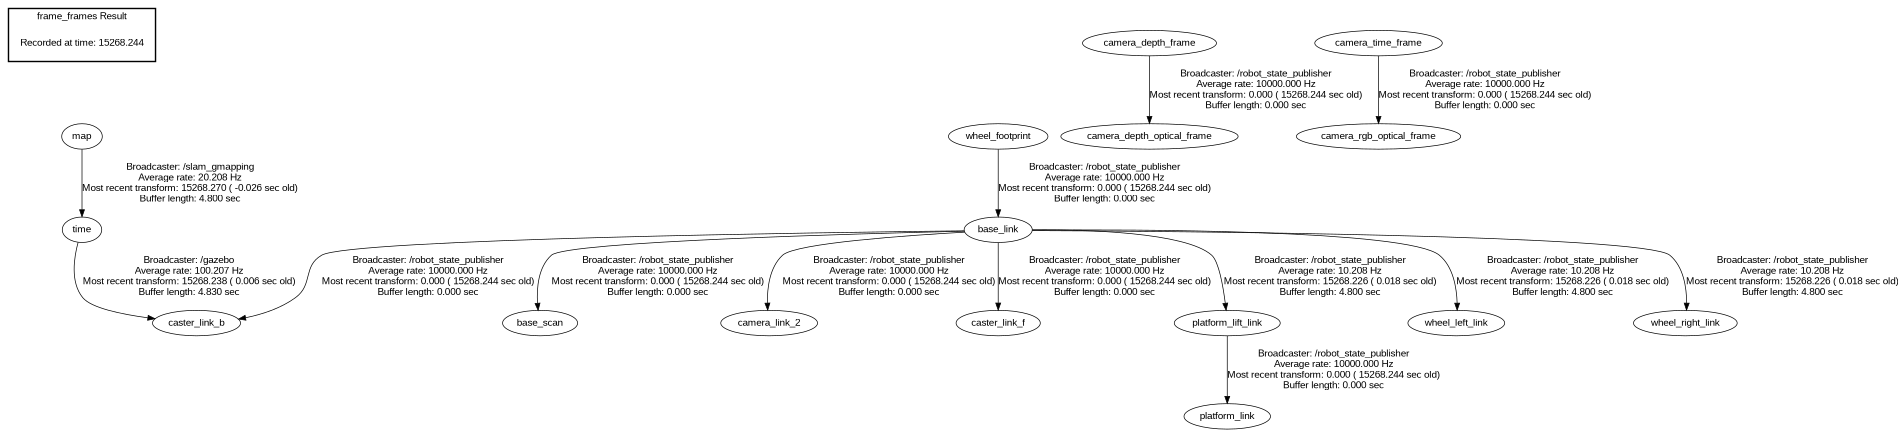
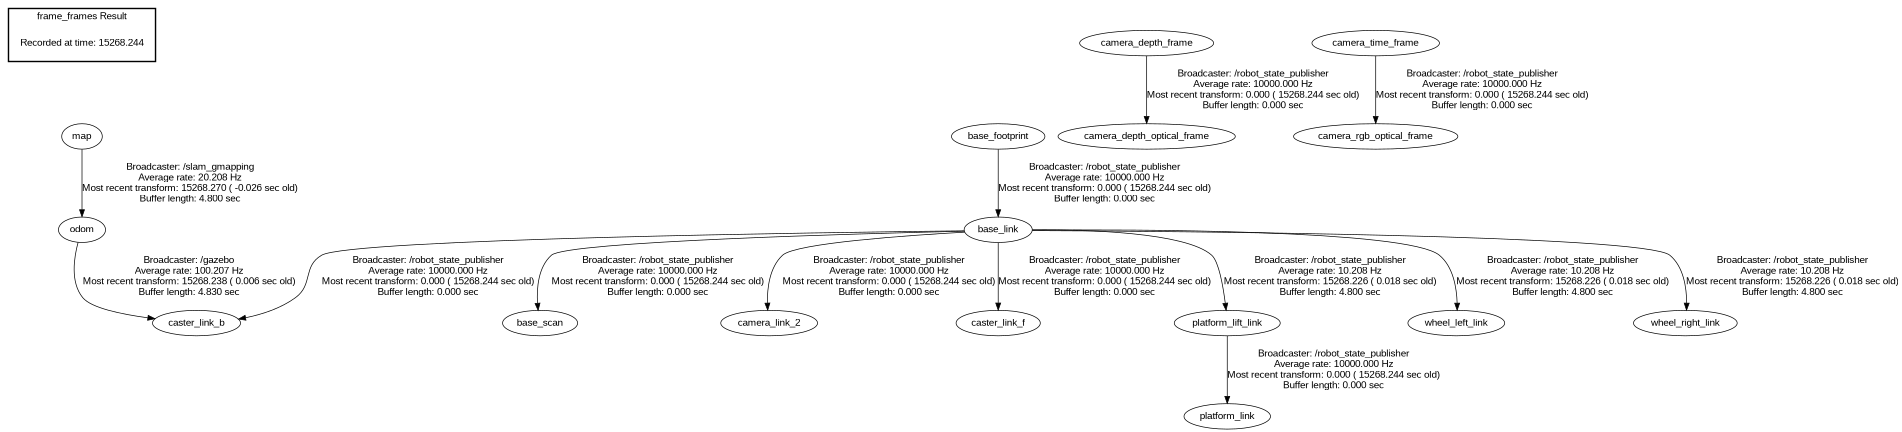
(998, 136) -> (998, 136)
(82, 230) -> (82, 230)
